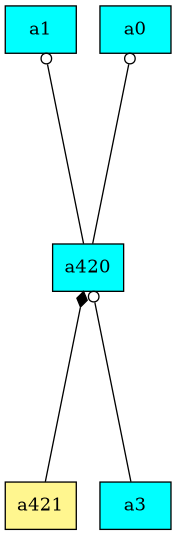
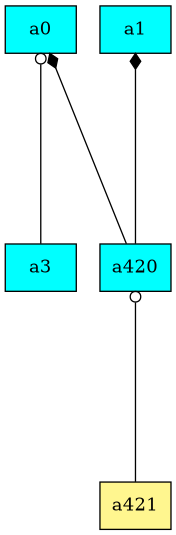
(66, 154) -> (135, 157)
(111, 154) -> (91, 156)
(113, 392) -> (41, 154)
(63, 395) -> (135, 392)
